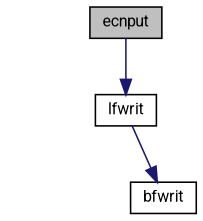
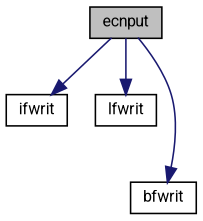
none -> (37, 110)
(141, 147) -> (172, 98)
